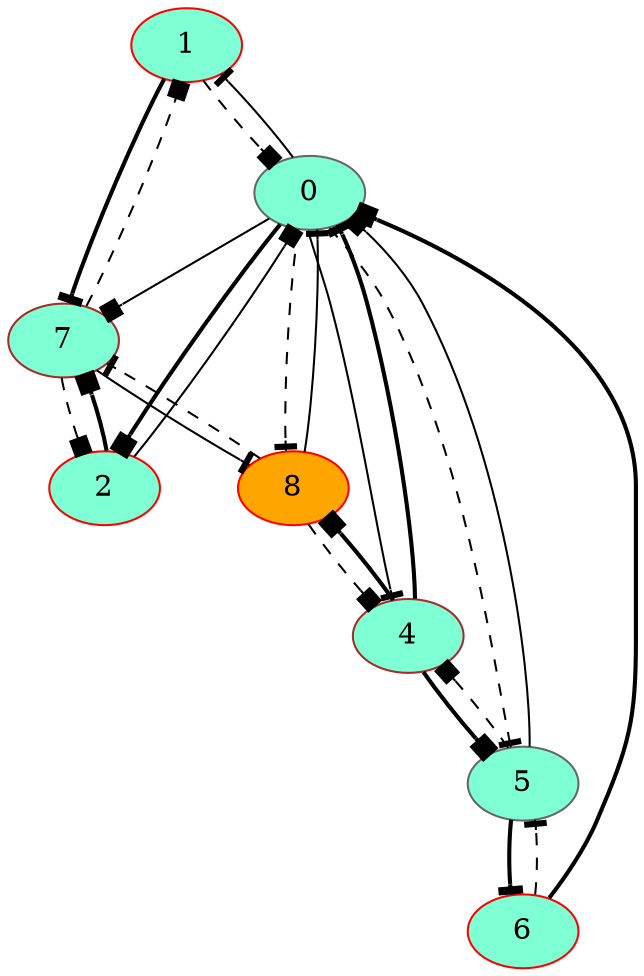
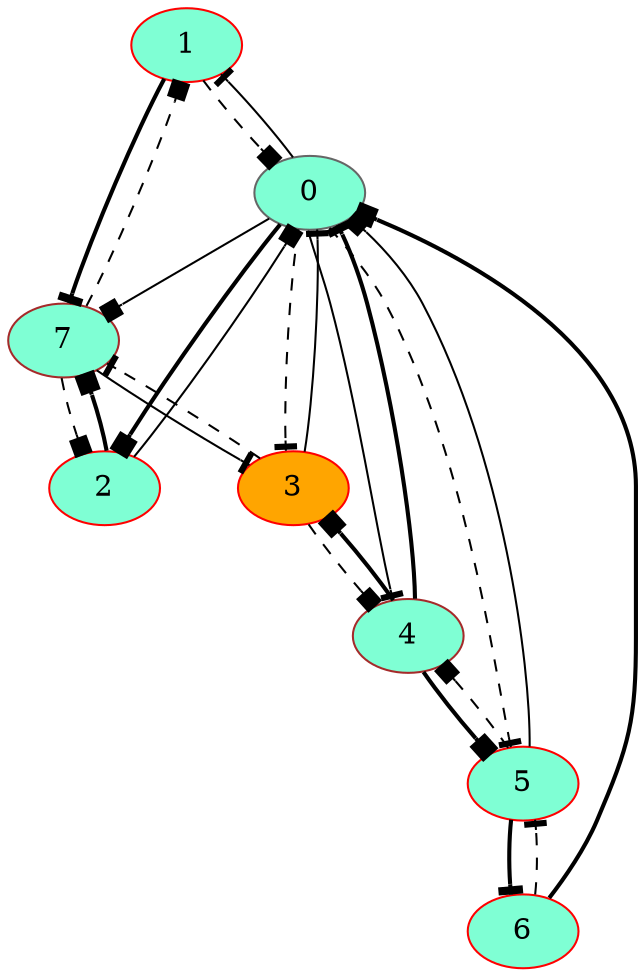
(293, 488) -> (293, 488)
(523, 784) -> (523, 784)
